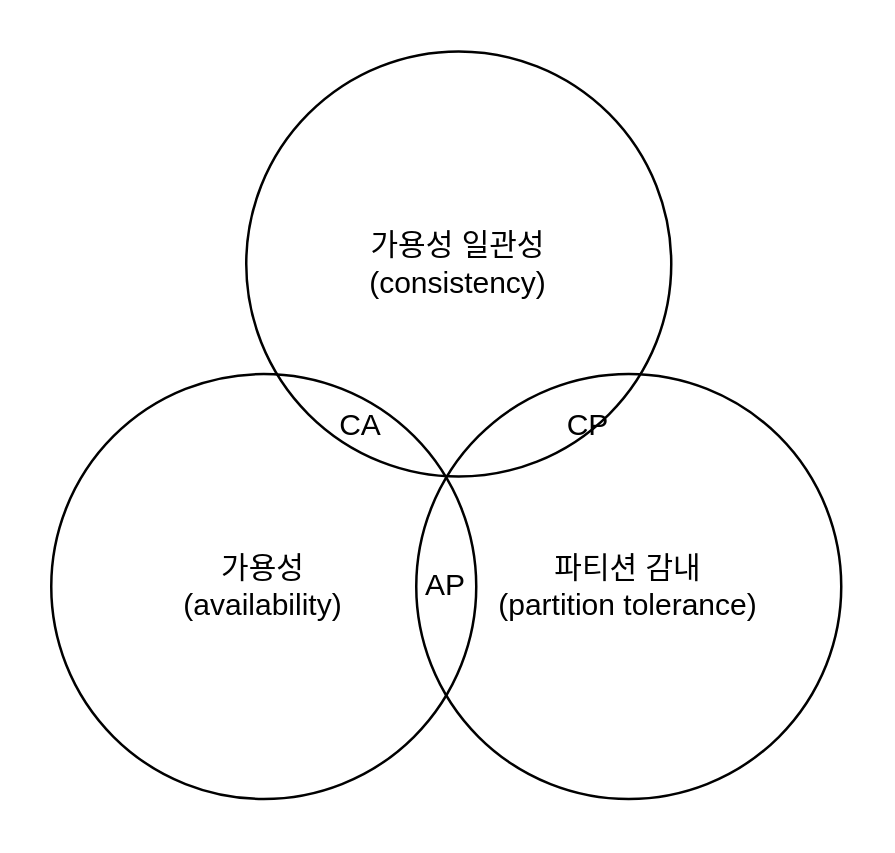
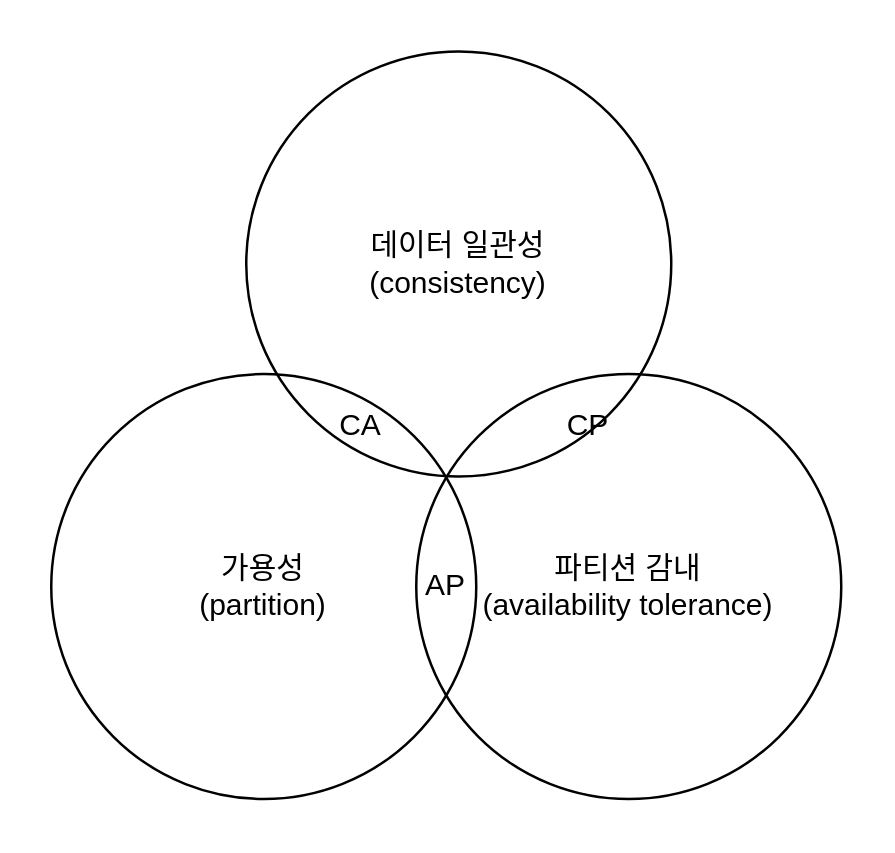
(459, 264) -> (459, 264)
(264, 586) -> (264, 586)
(629, 586) -> (629, 586)
